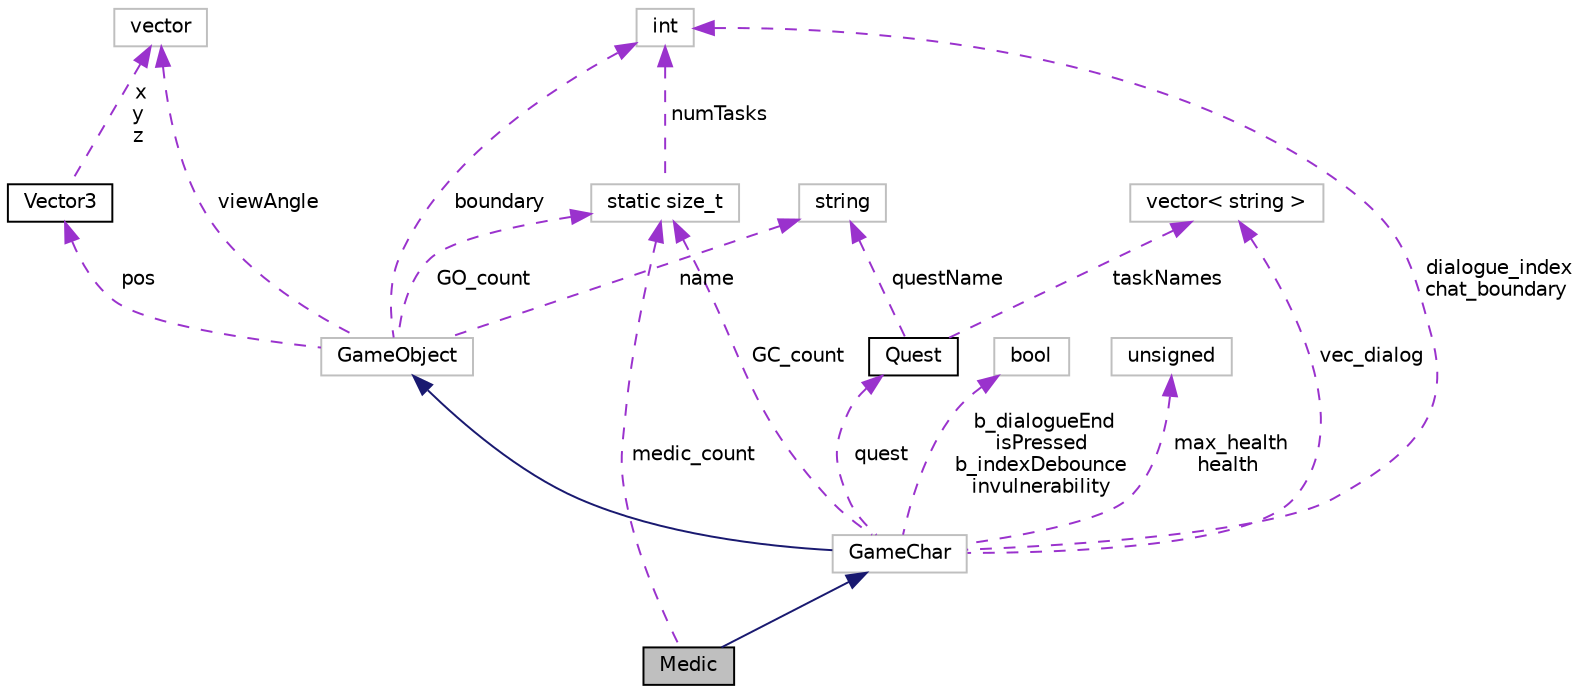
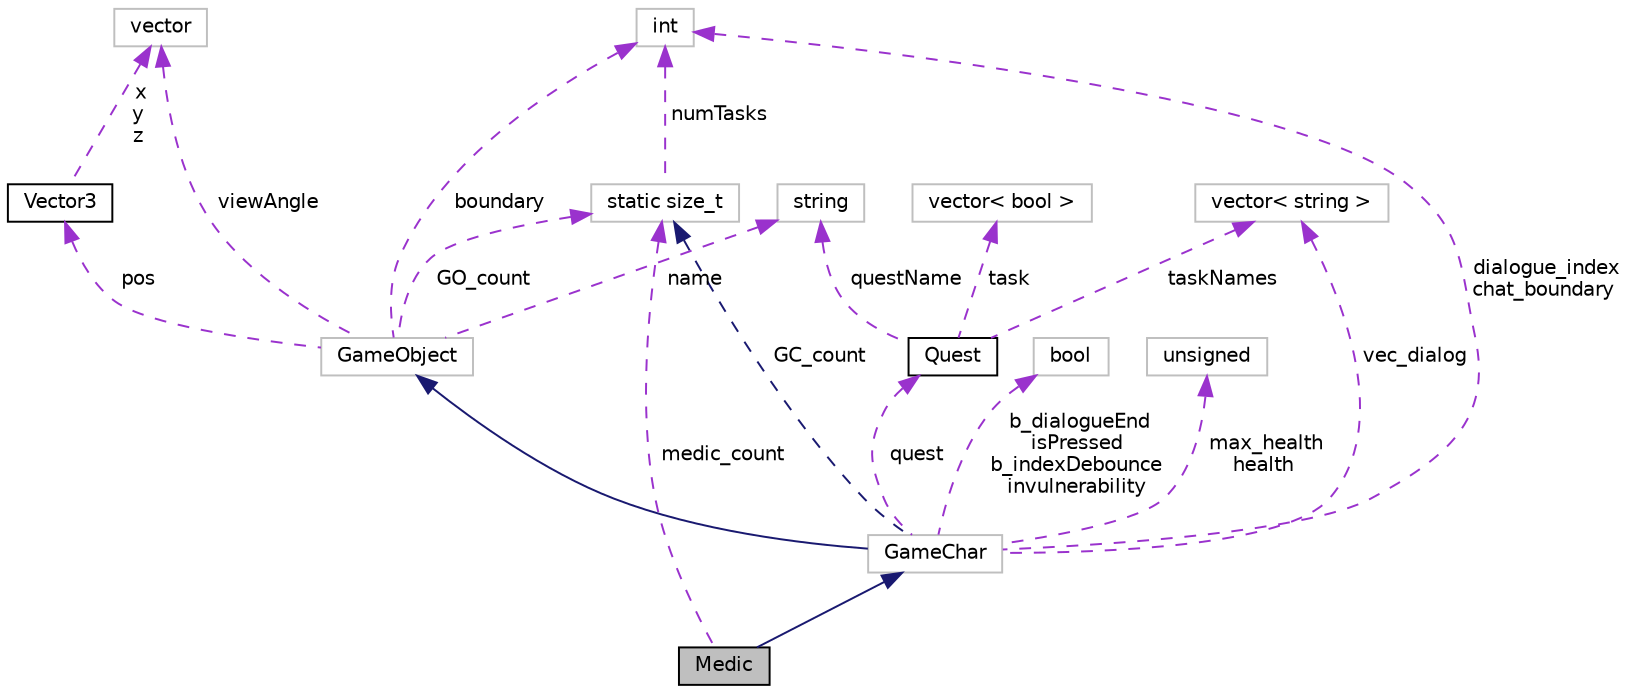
none -> (1002, 203)
(759, 400) -> (783, 398)
